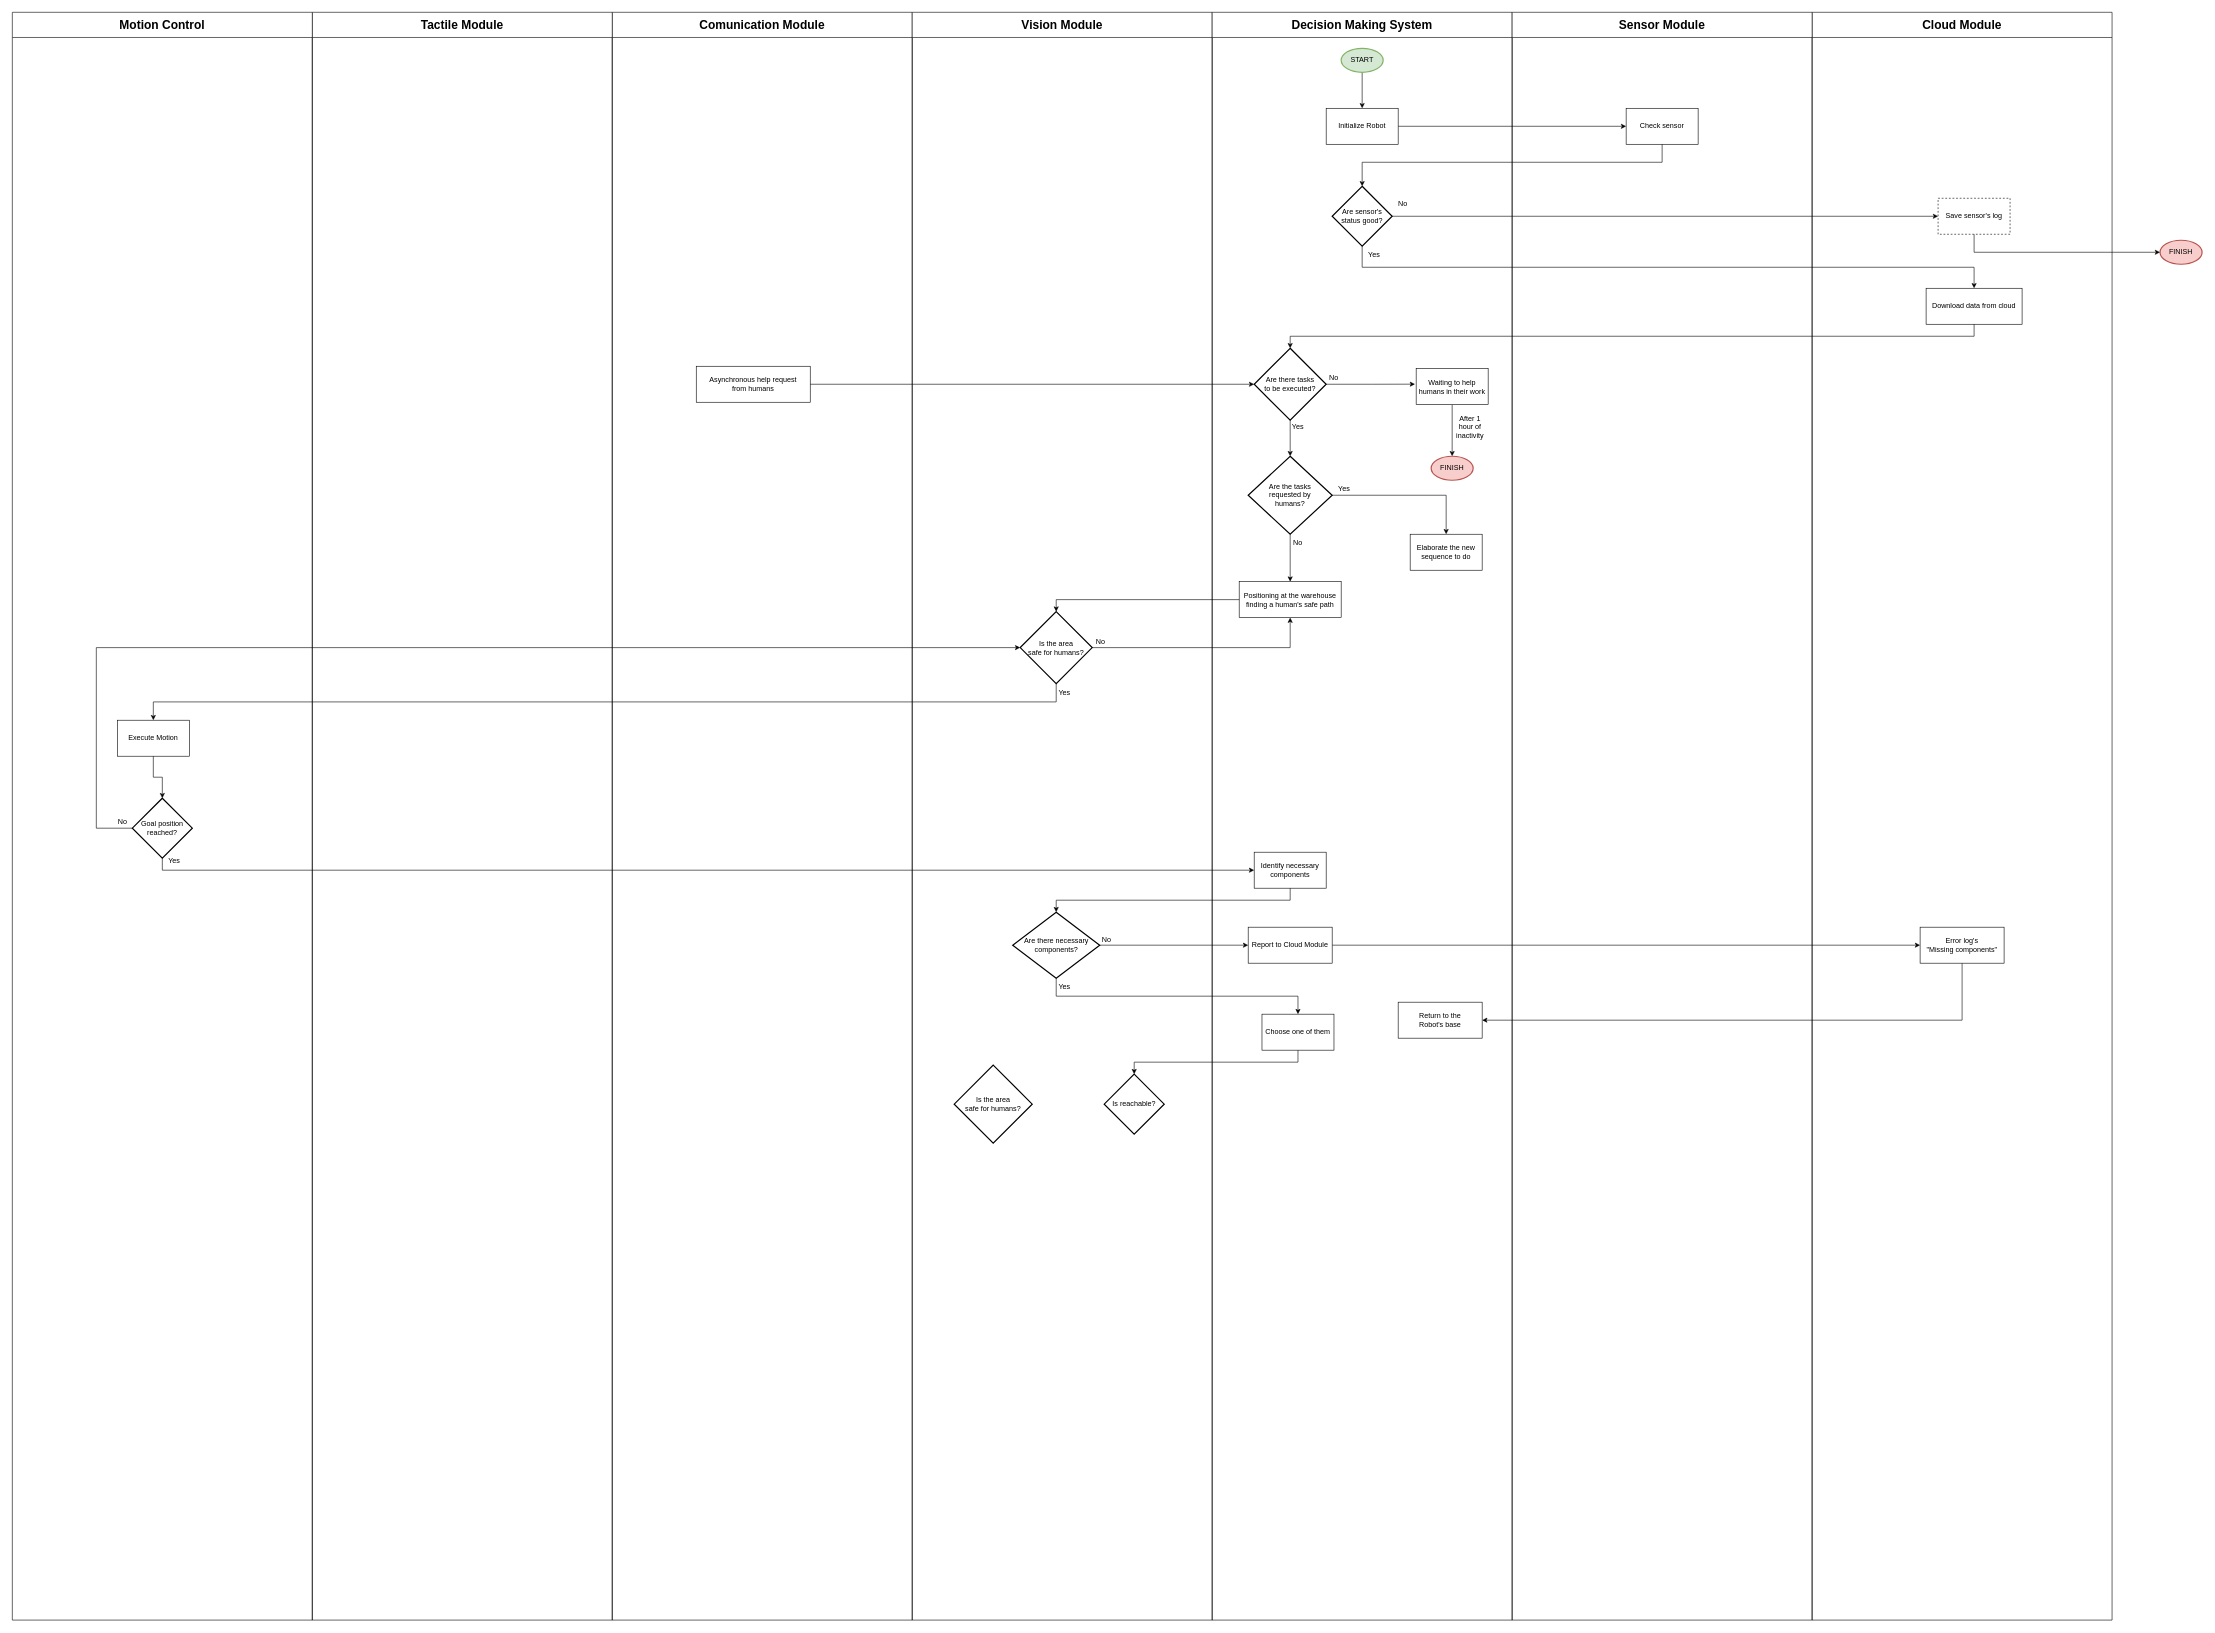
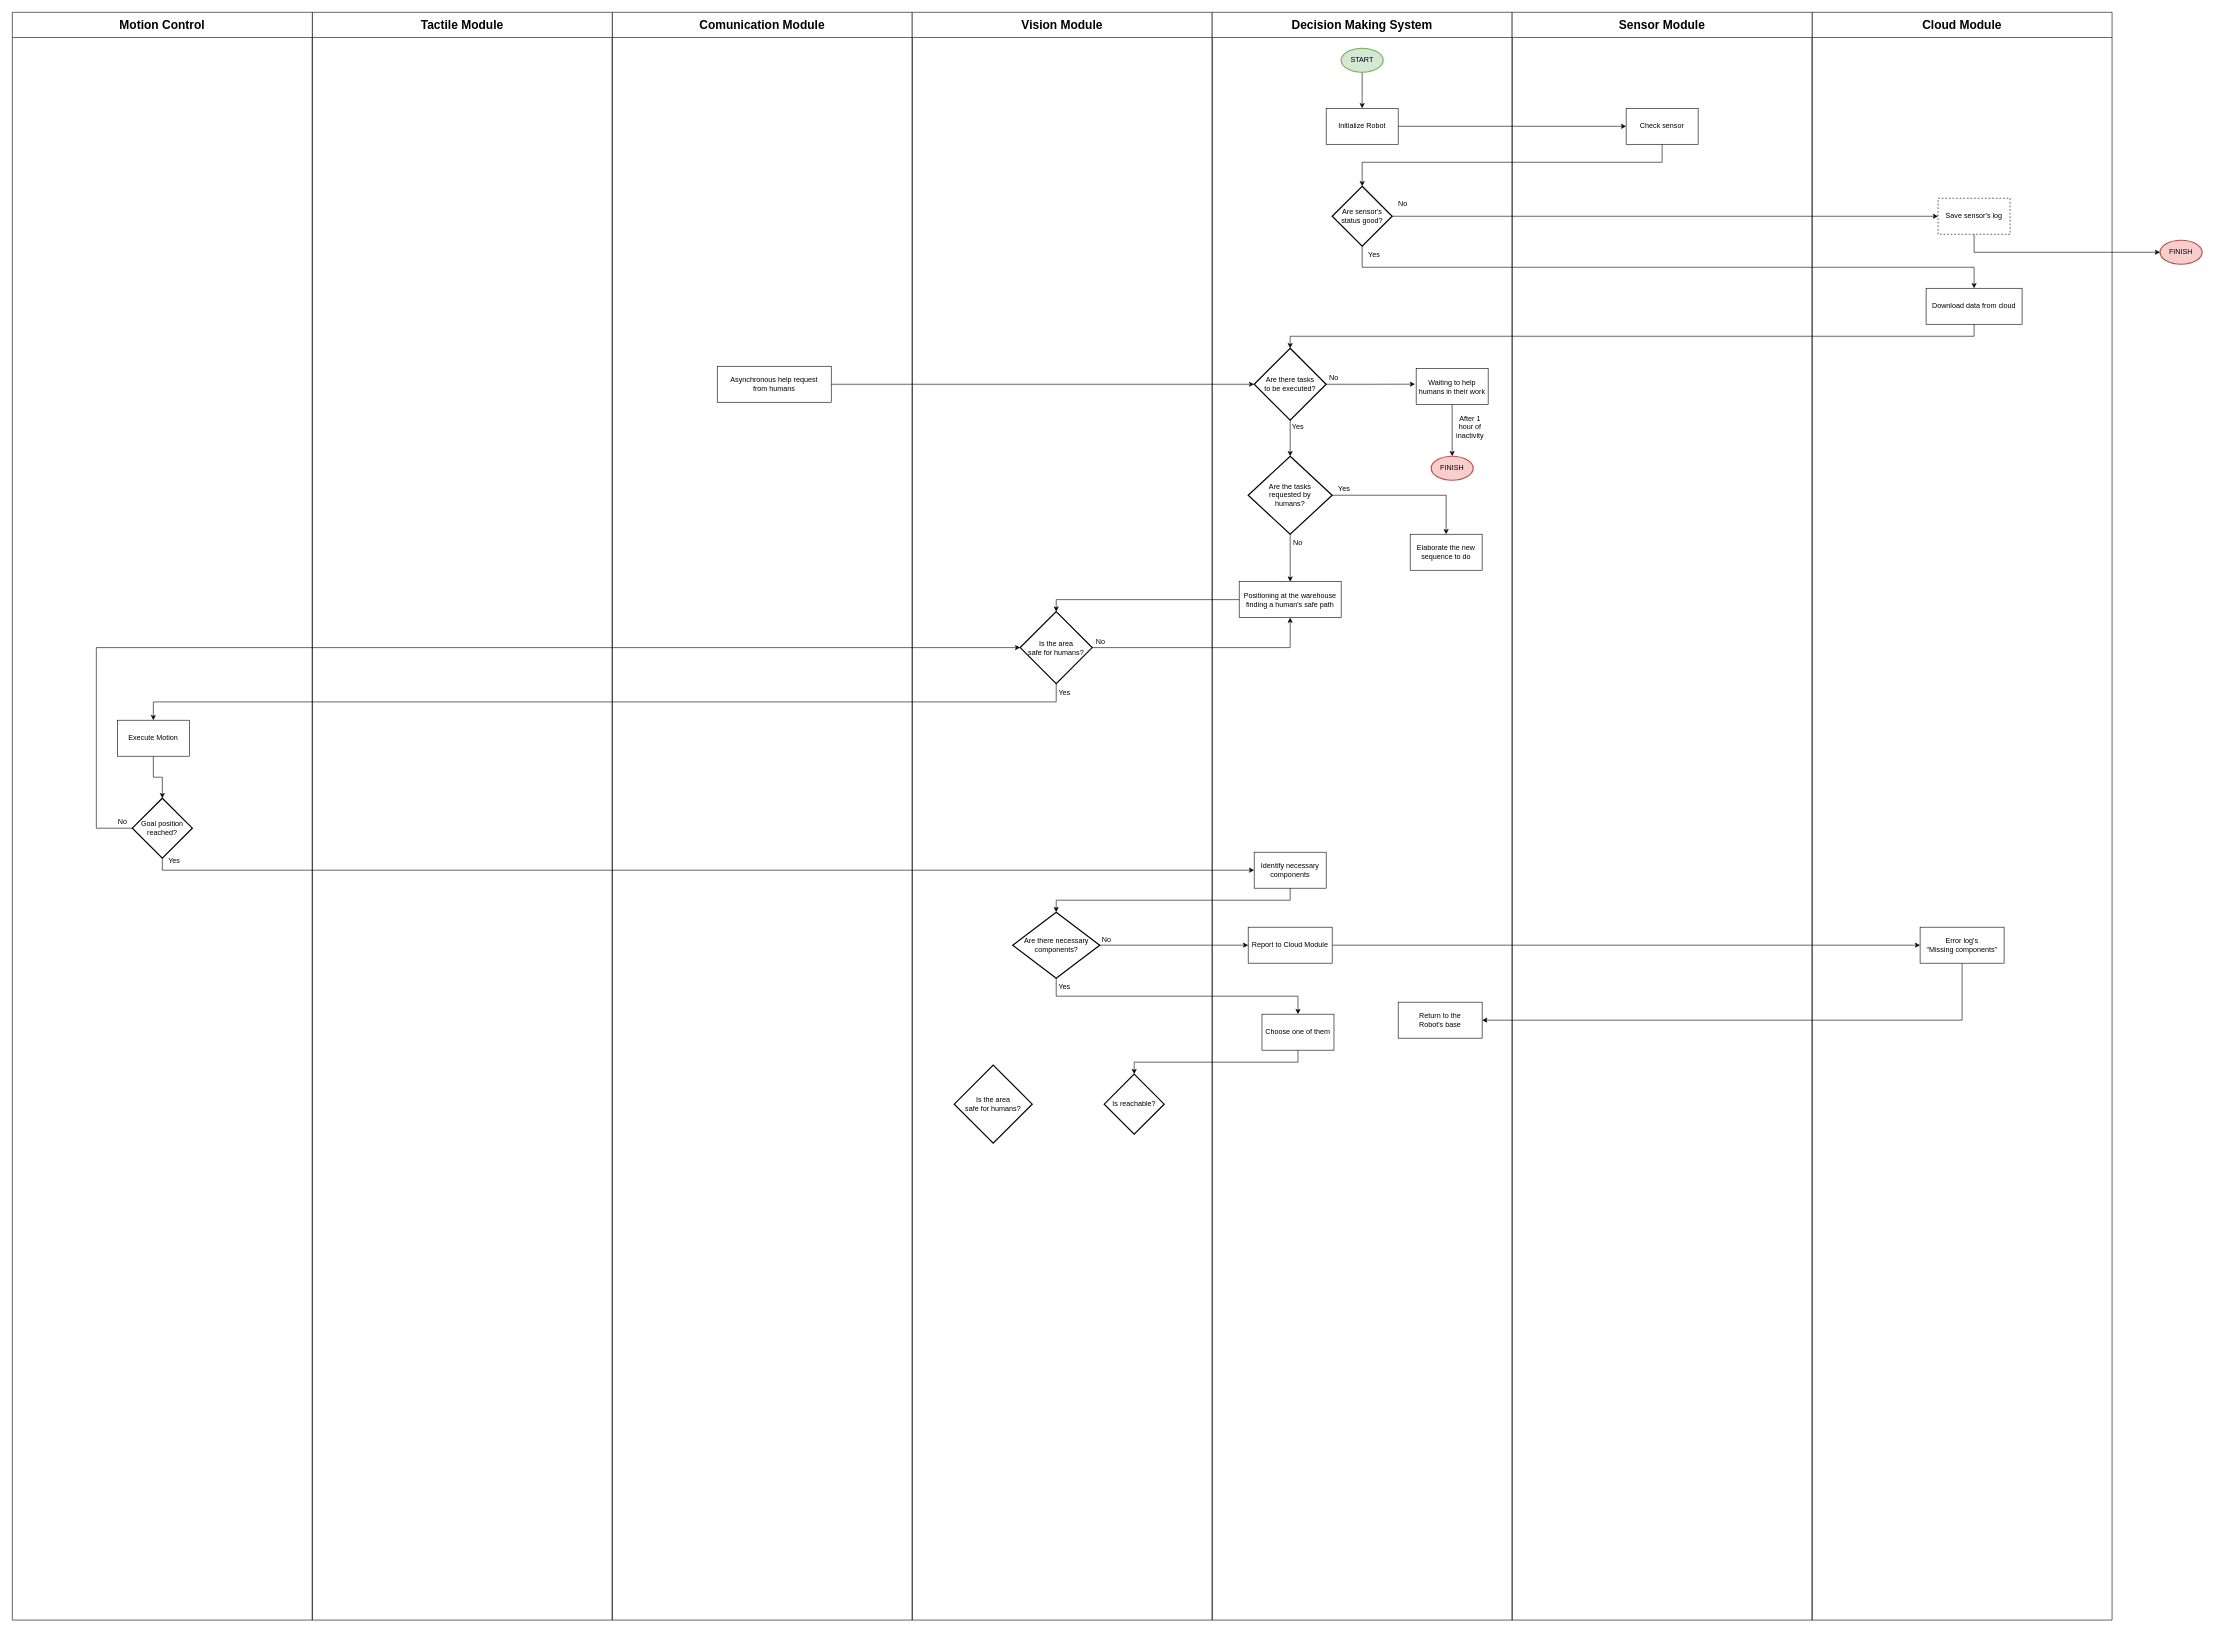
(753, 384) -> (774, 384)
